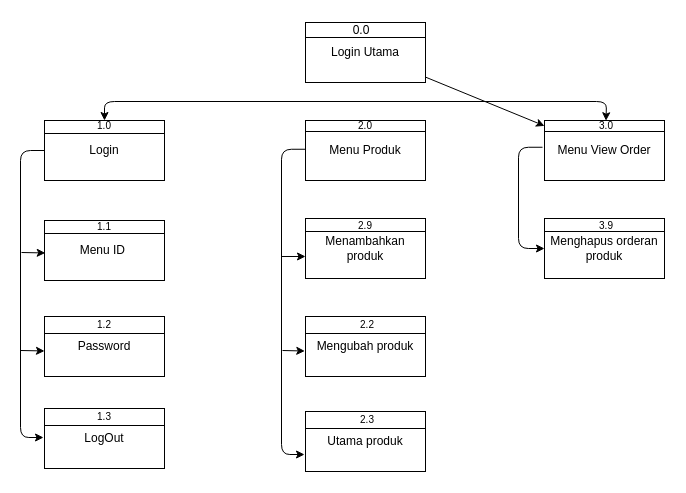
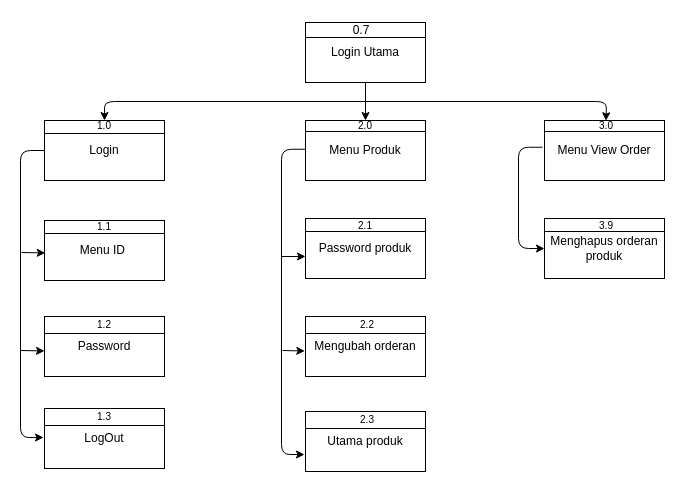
(362, 31) -> (362, 31)
(452, 88) -> (366, 98)
(366, 226) -> (366, 226)
(366, 249) -> (366, 249)
(366, 347) -> (366, 347)
